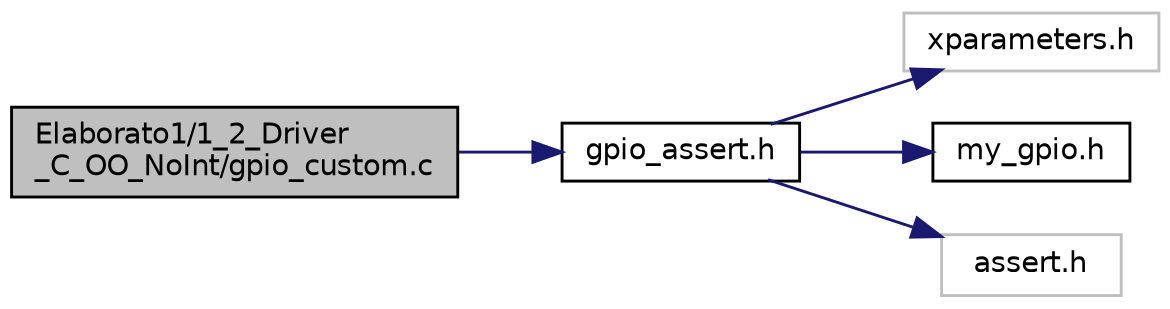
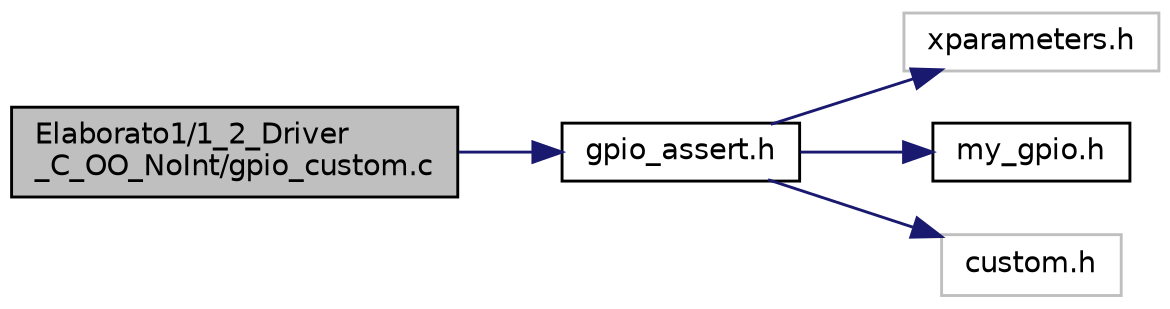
(1031, 265) -> (1031, 265)
